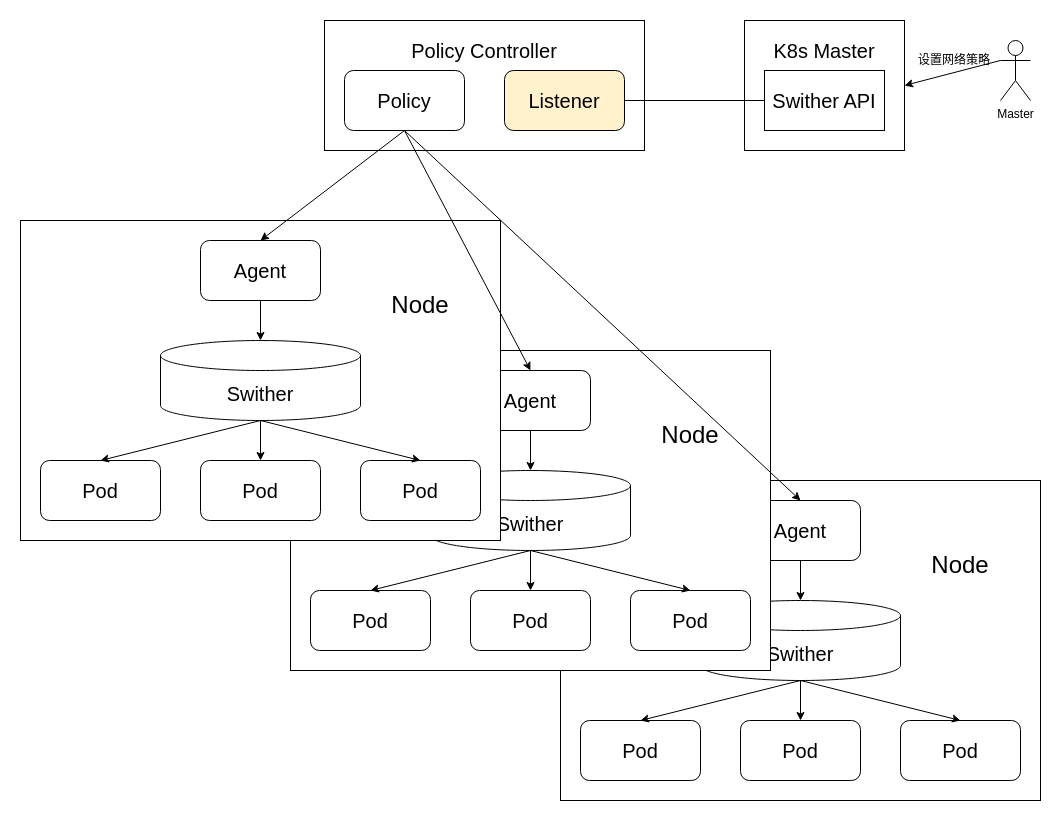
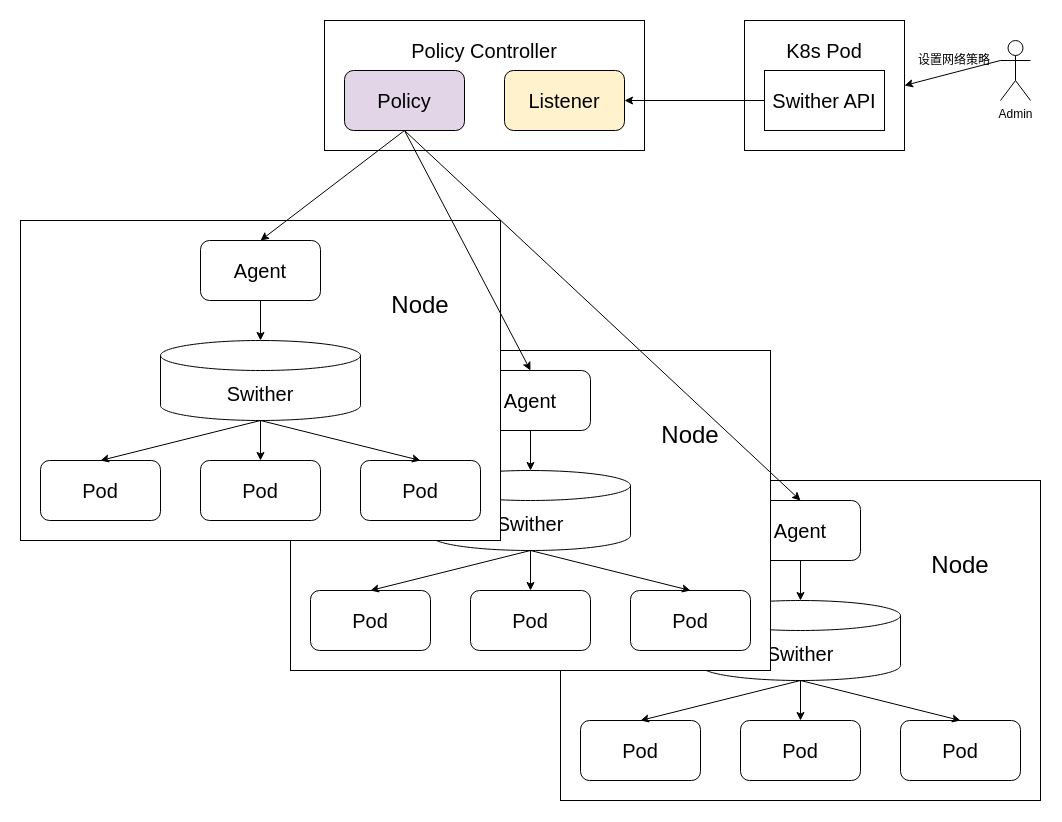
(825, 51) -> (825, 51)
(405, 101) -> (405, 101)
(630, 101) -> (632, 101)
(1016, 115) -> (1016, 115)
